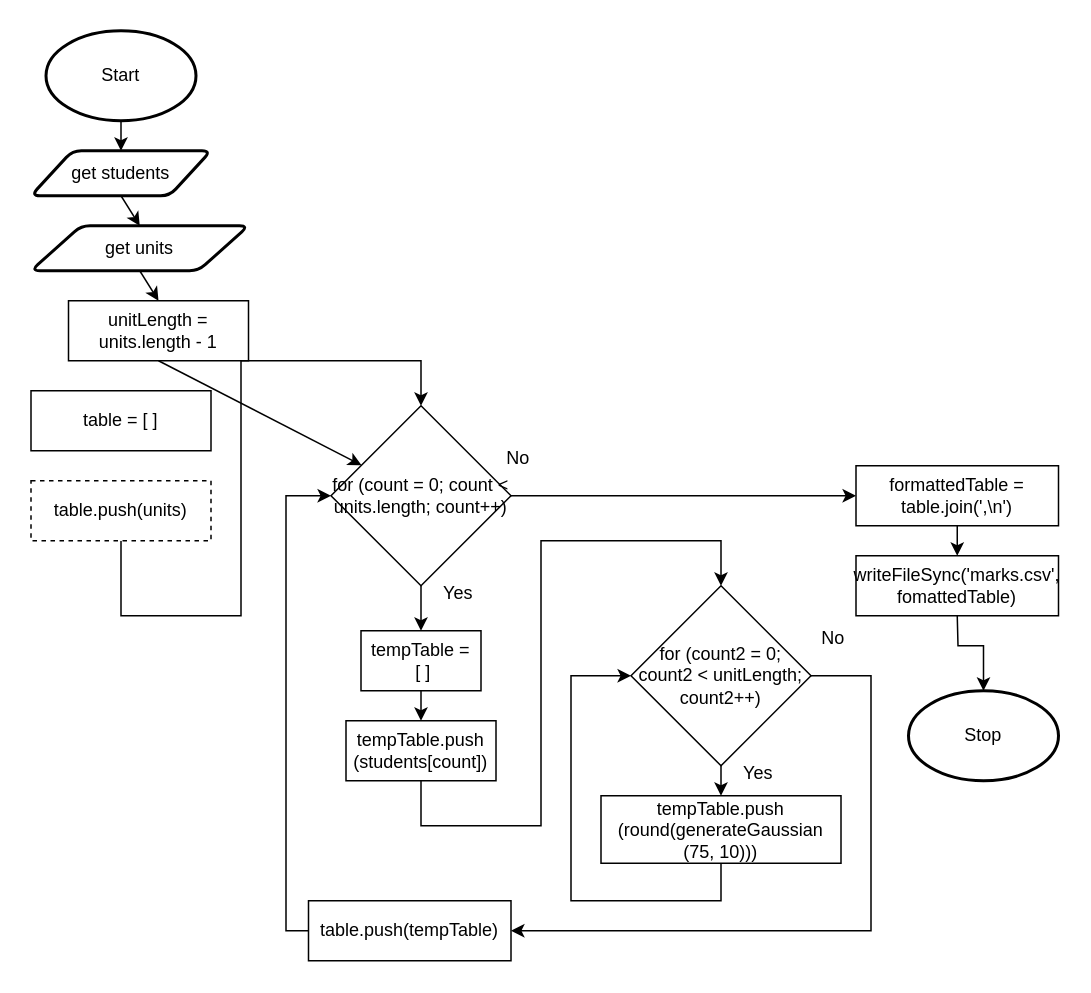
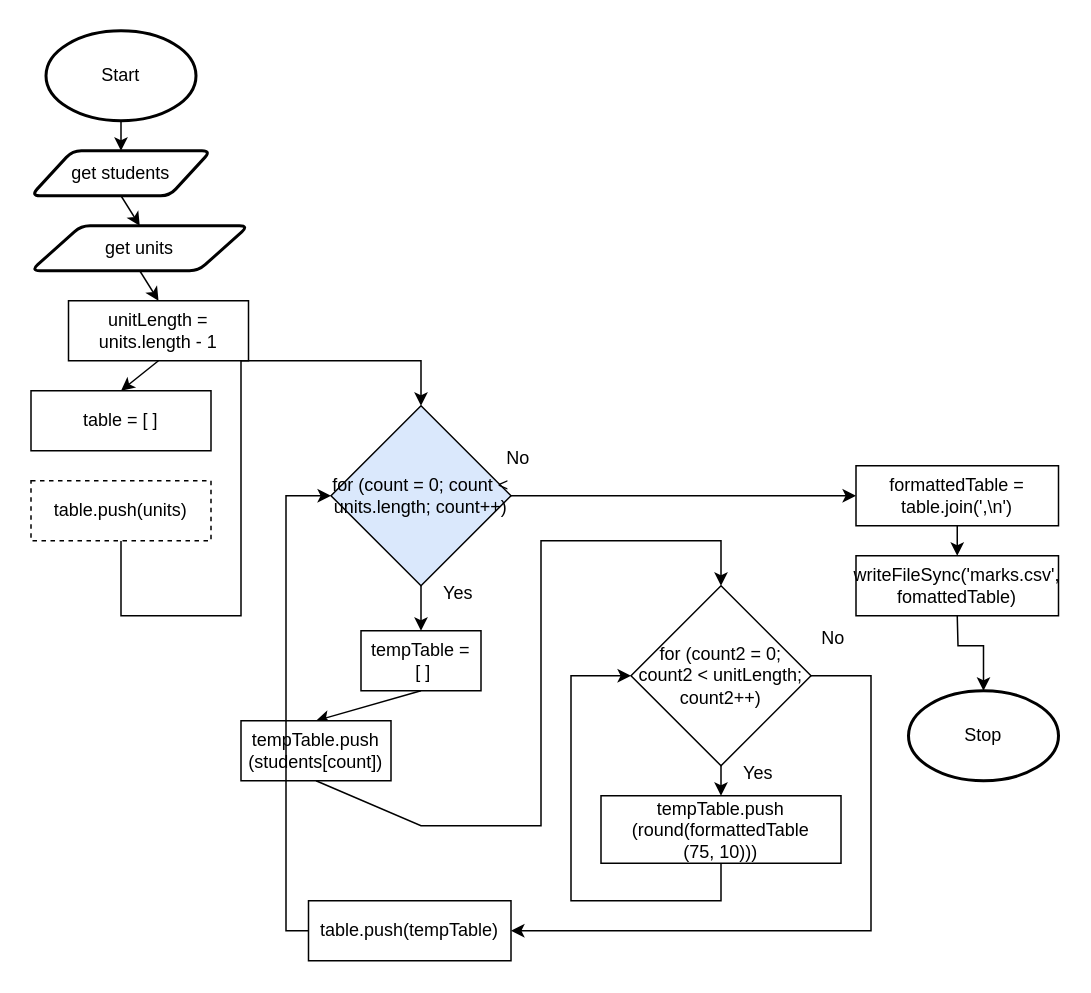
(256, 411) -> (143, 373)
(421, 496) -> (421, 496)
(421, 751) -> (316, 751)
(721, 830) -> (721, 830)
